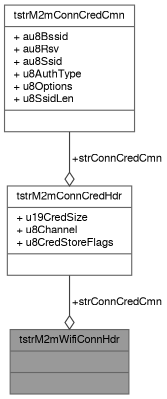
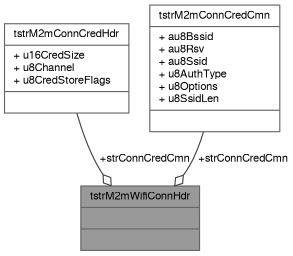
(70, 152) -> (195, 154)
(53, 218) -> (50, 55)
